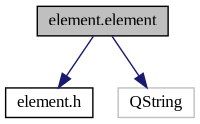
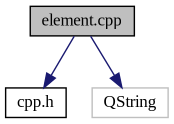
(103, 21) -> (82, 21)
(49, 103) -> (36, 103)
